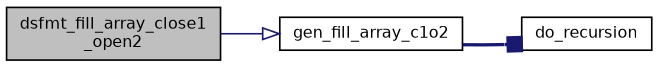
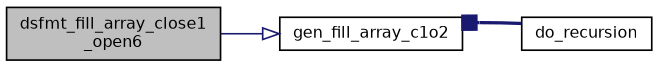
(114, 34) -> (114, 34)
(484, 45) -> (500, 23)
